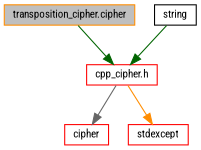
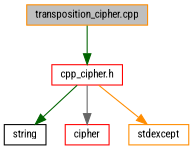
(70, 15) -> (87, 15)
(152, 41) -> (60, 101)
(158, 135) -> (159, 135)
